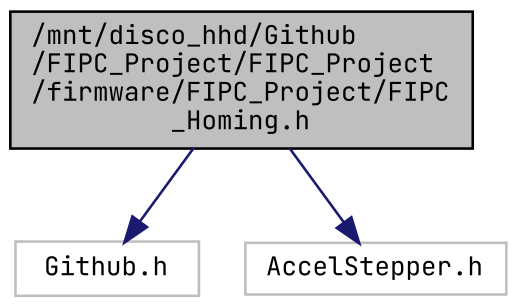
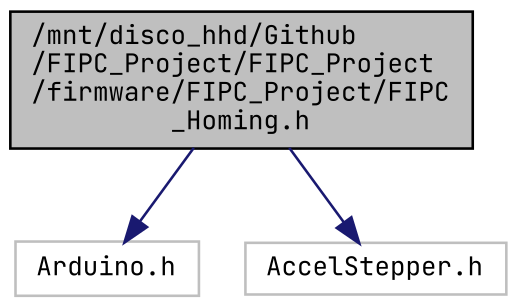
(107, 269) -> (107, 269)
